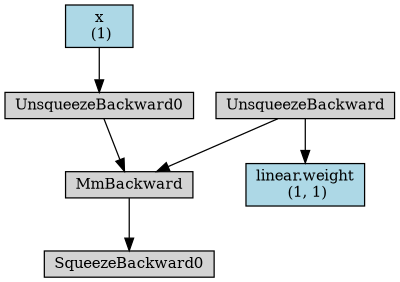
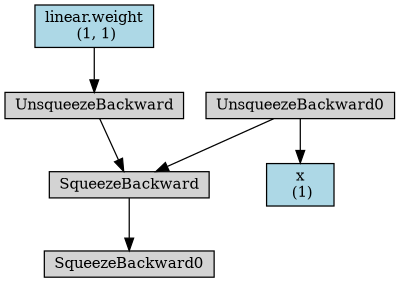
(99, 64) -> (300, 135)
(305, 135) -> (94, 64)
(129, 185) -> (129, 185)
